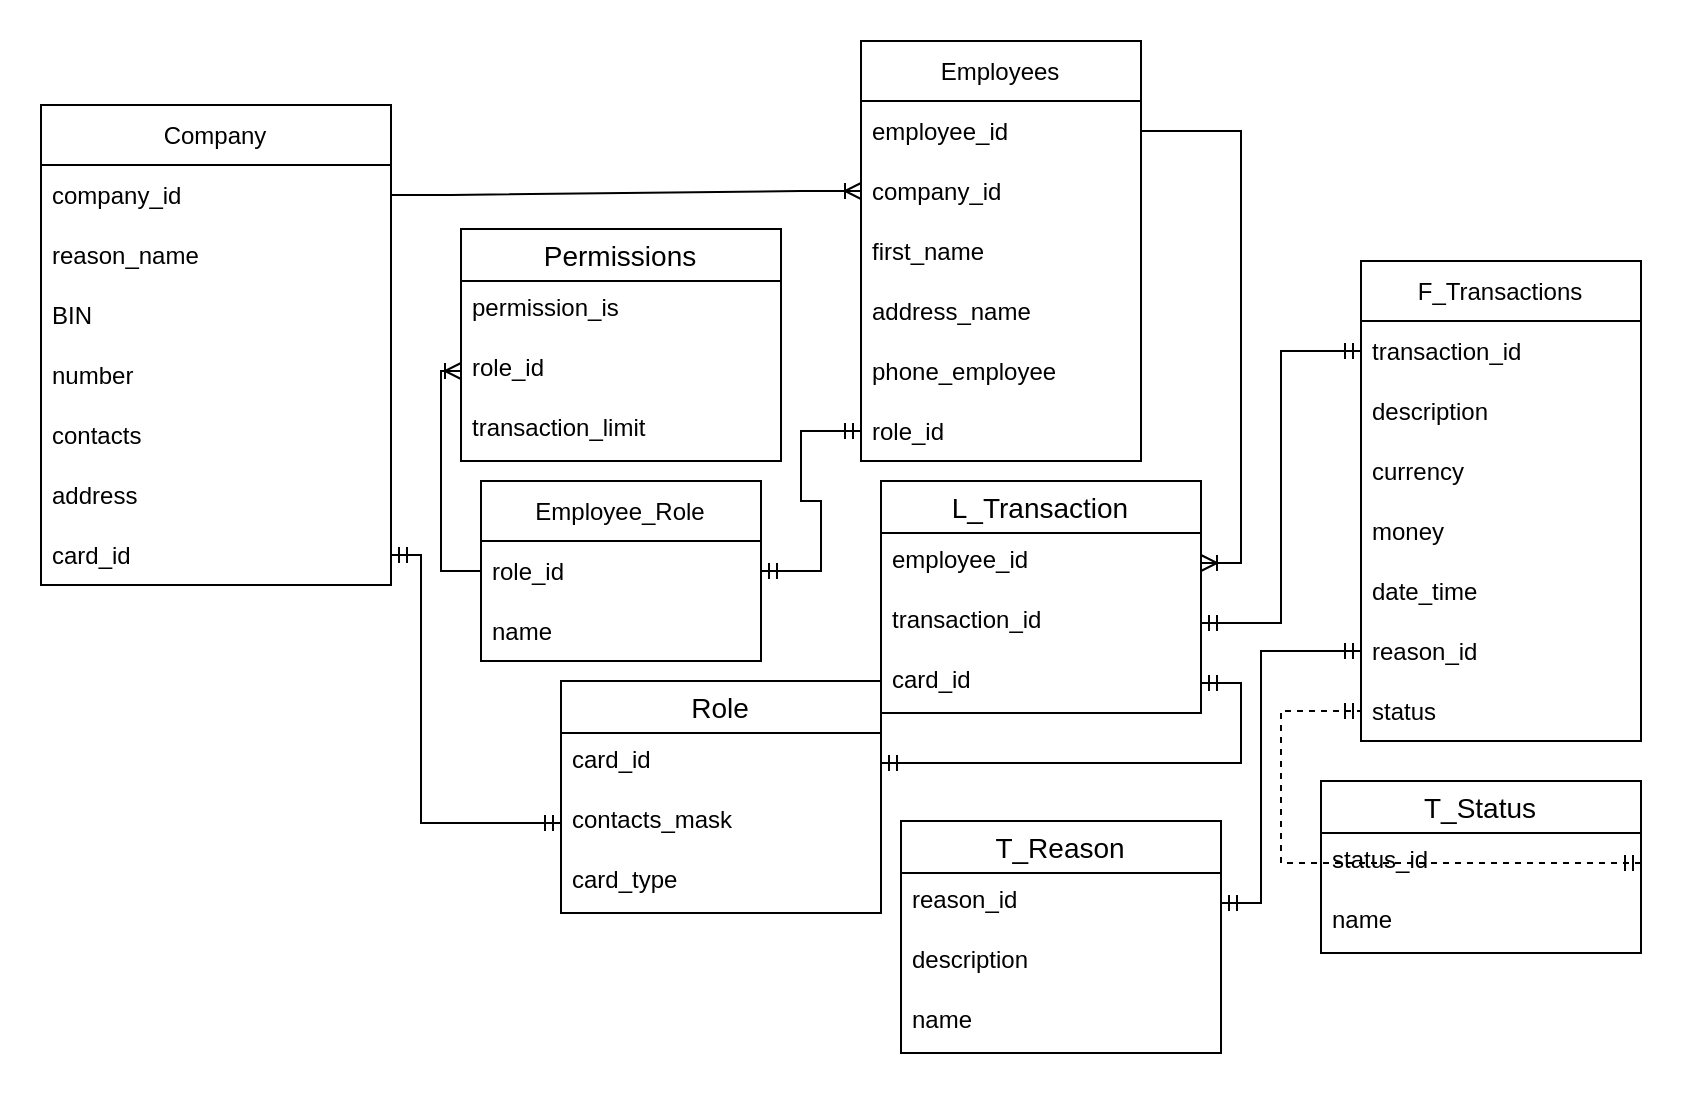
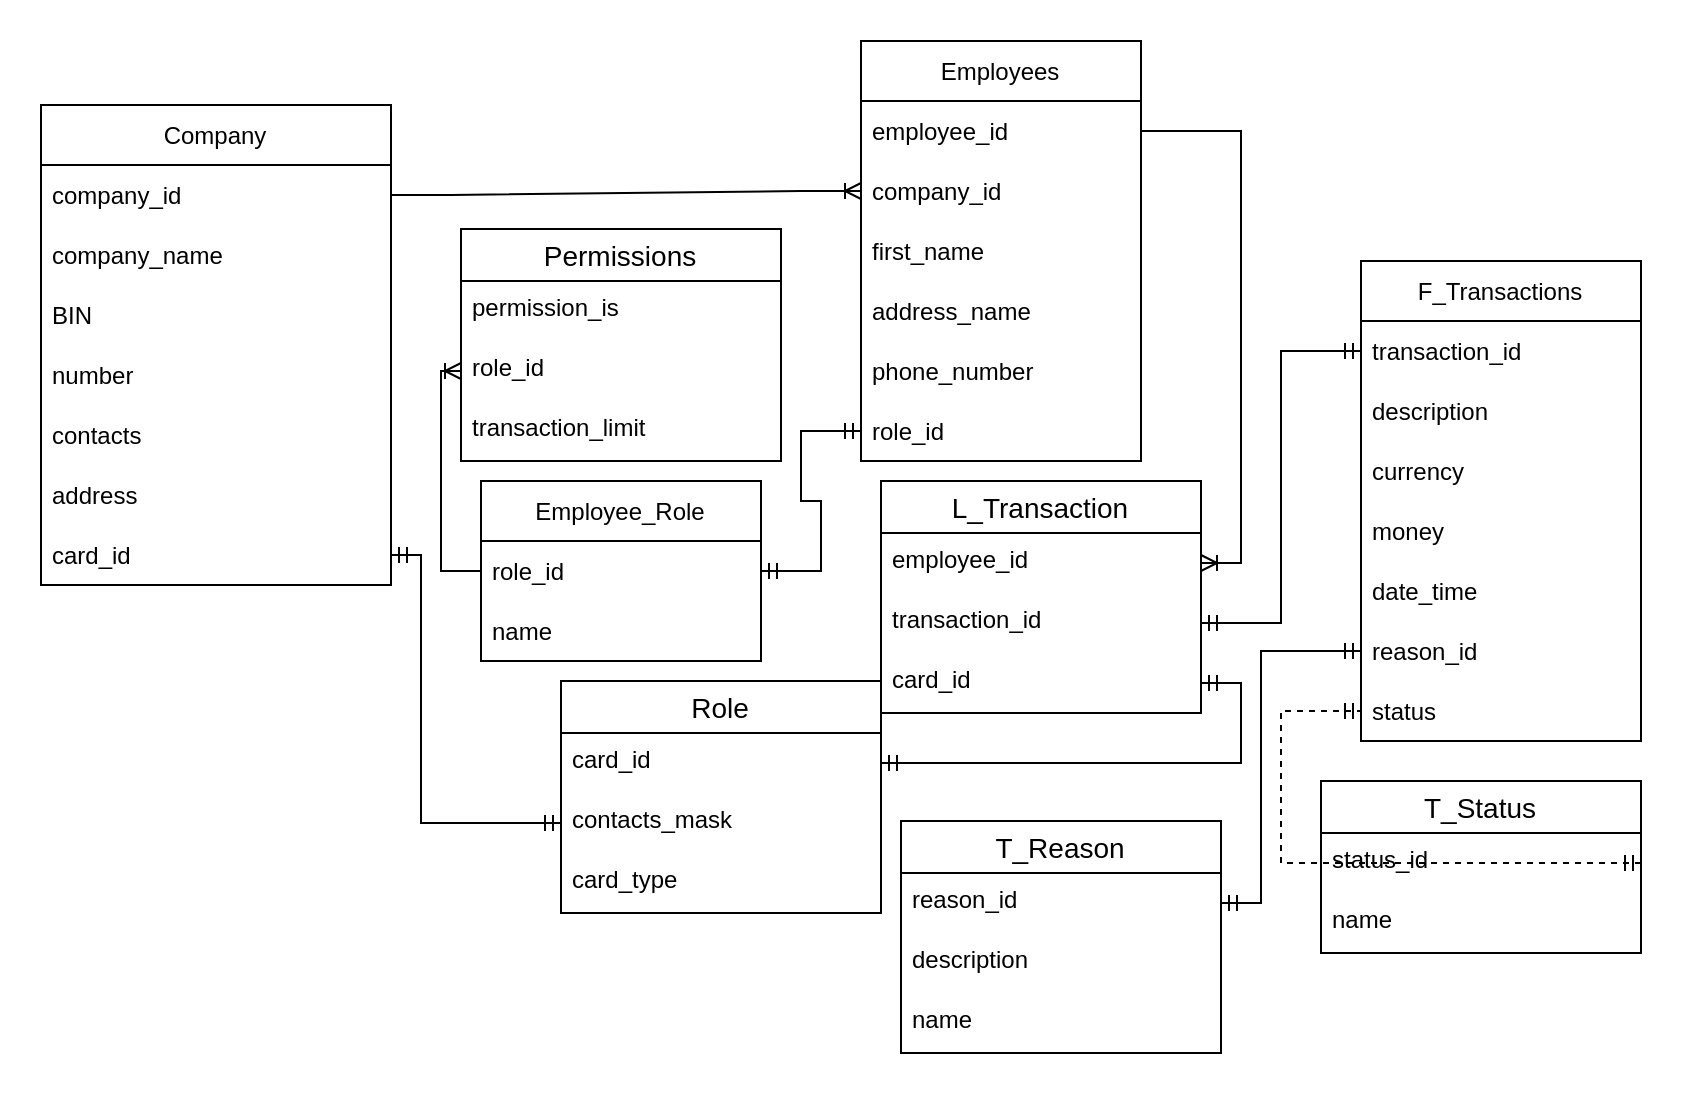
(126, 256) -> (133, 256)
(963, 372) -> (953, 372)
